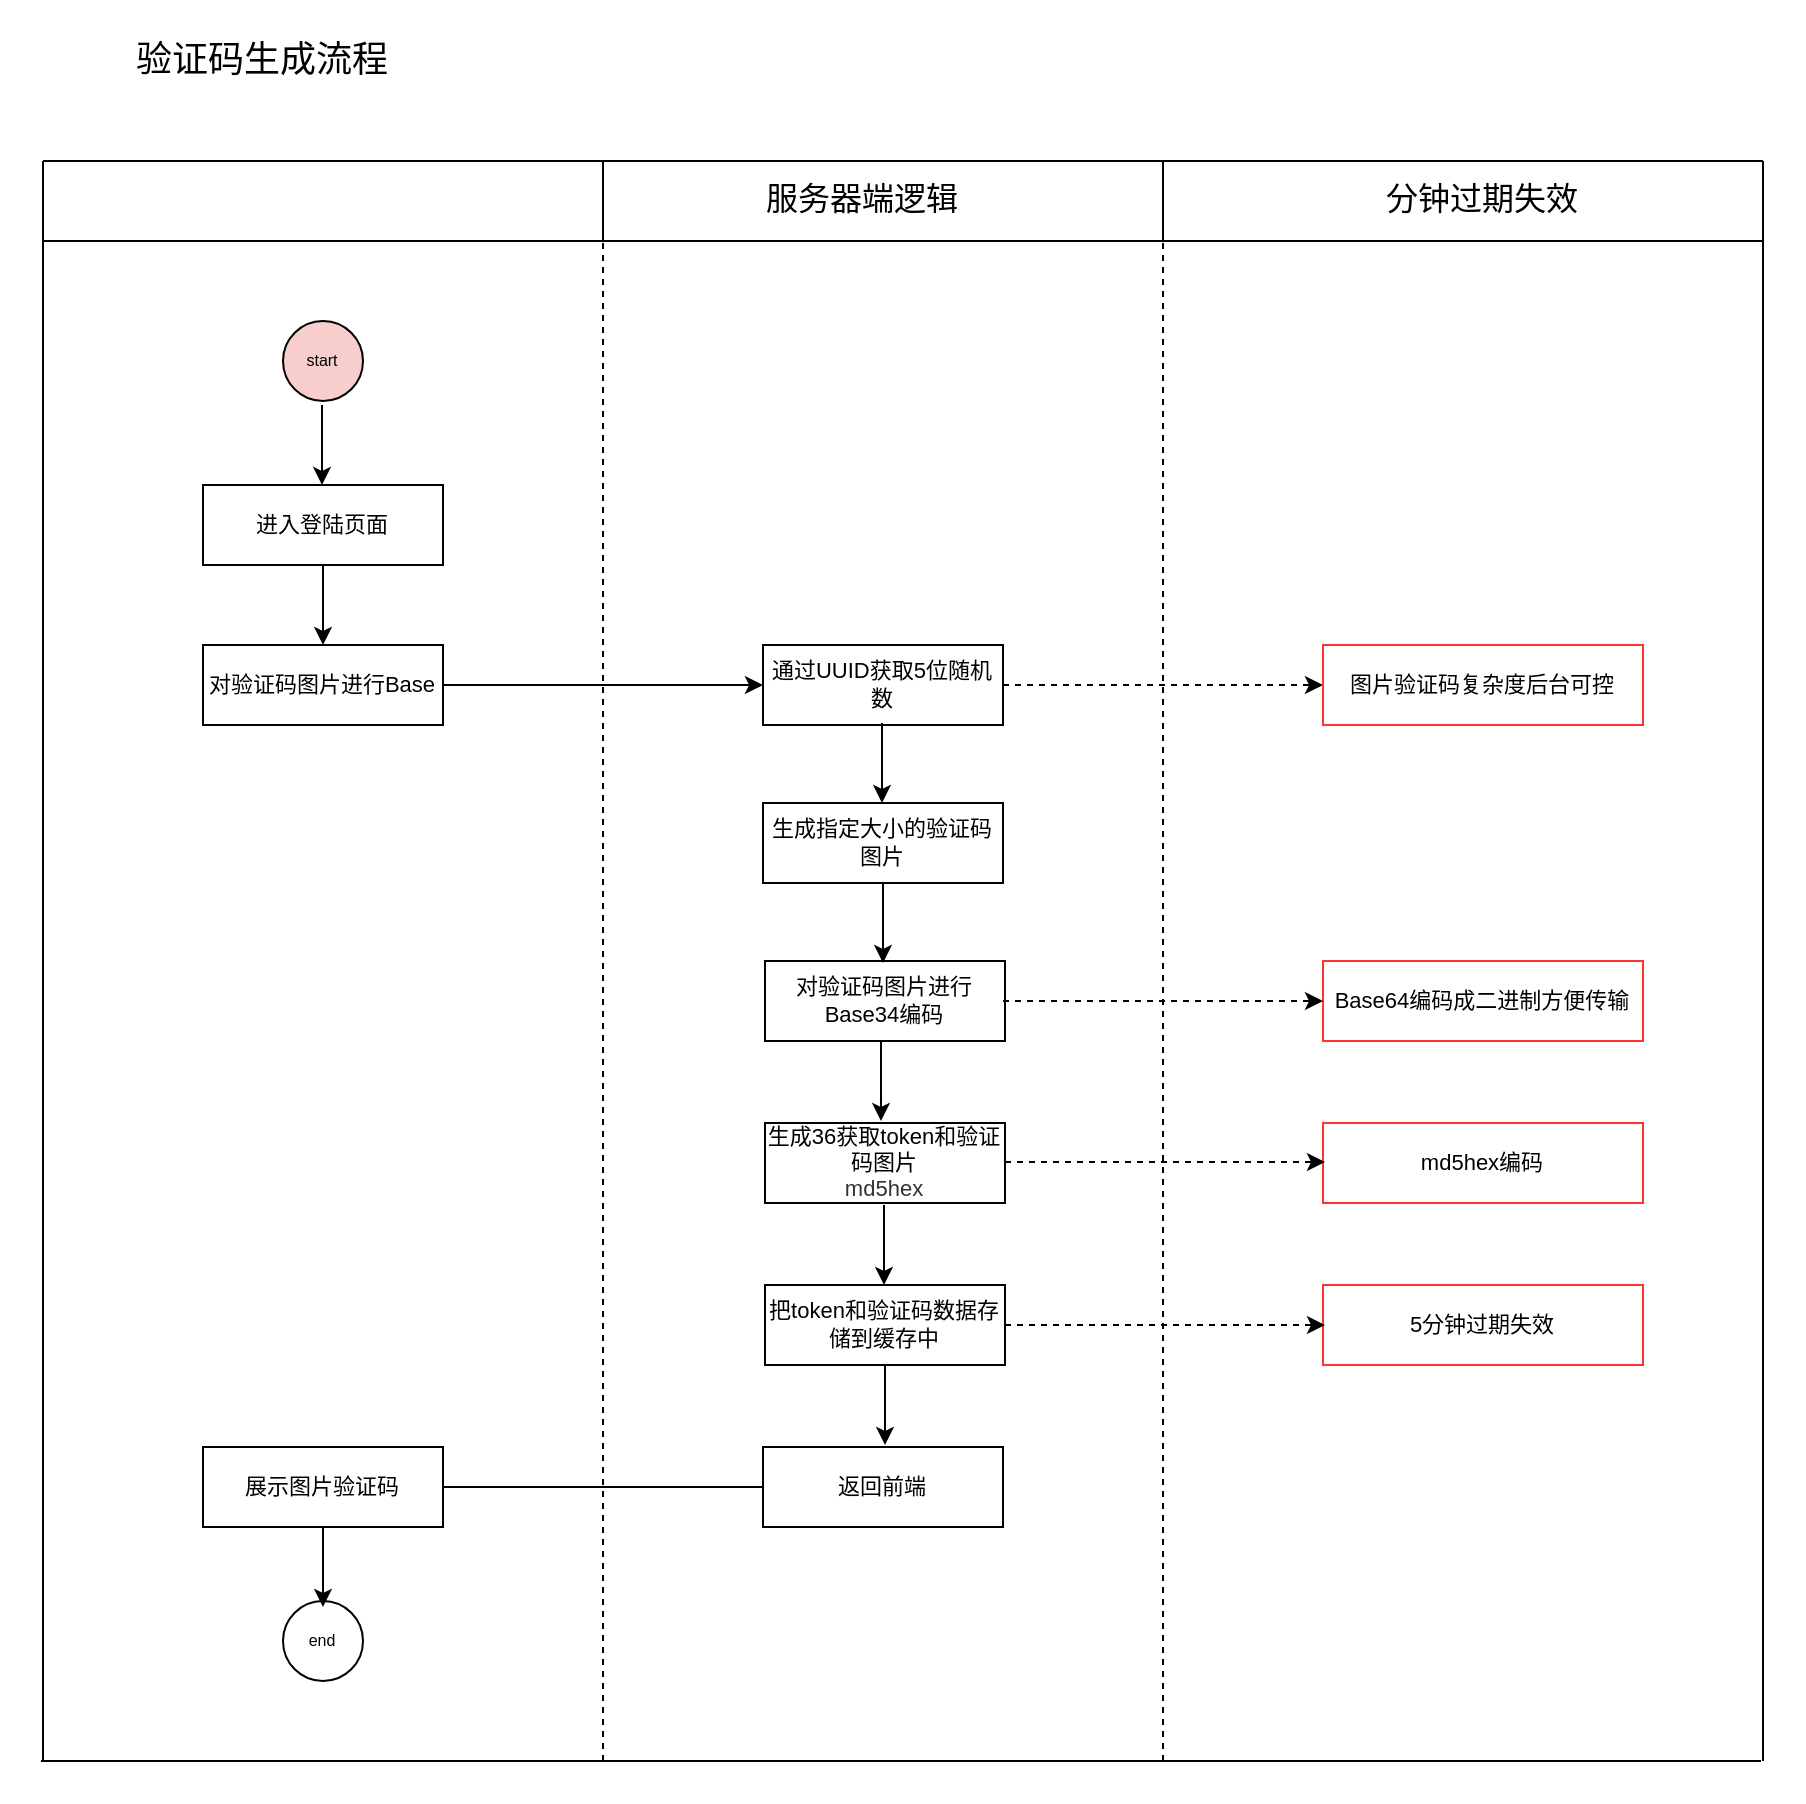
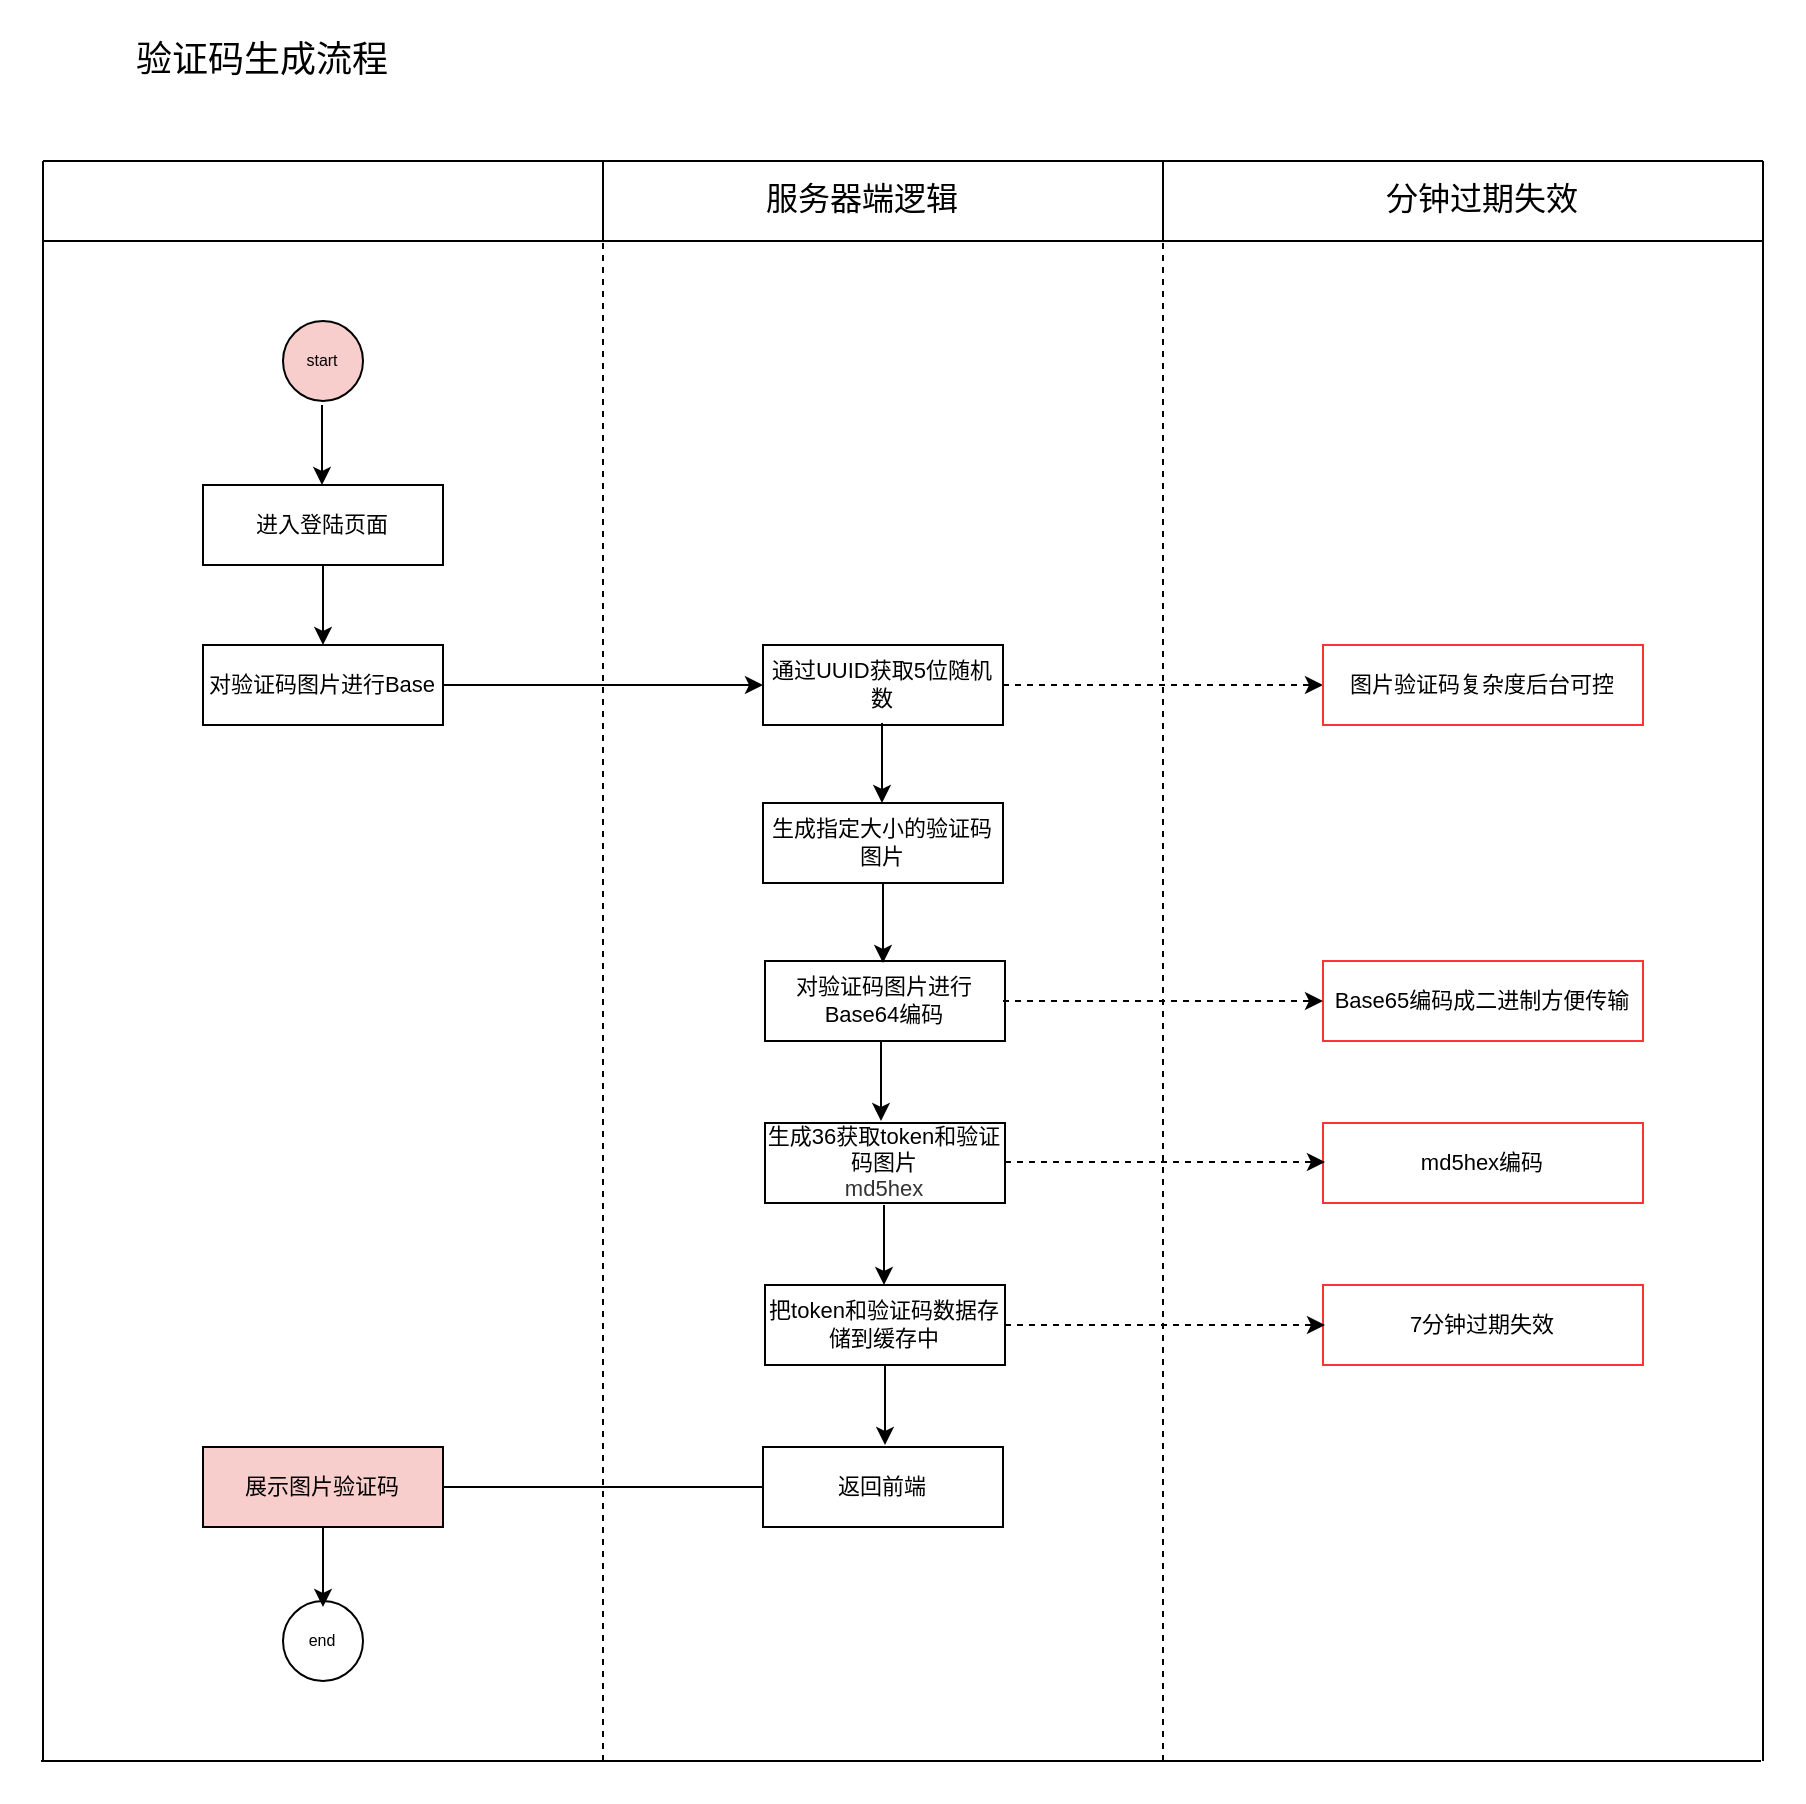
(885, 1001) -> (885, 1001)
(1483, 1001) -> (1483, 1001)
(1483, 1325) -> (1483, 1325)
(323, 1487) -> (323, 1487)
